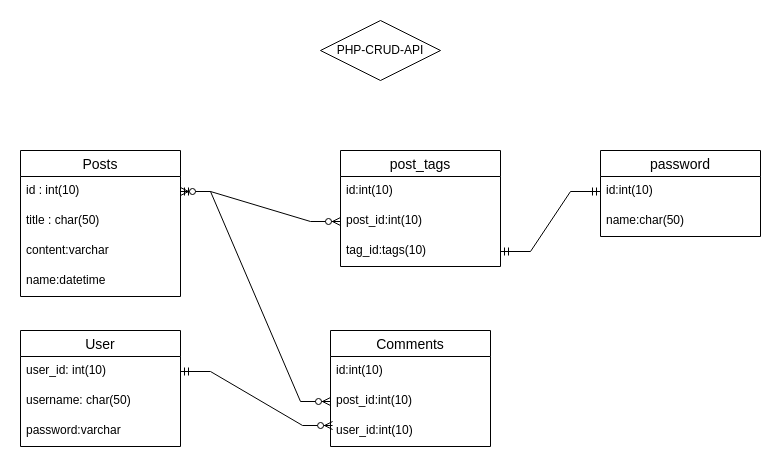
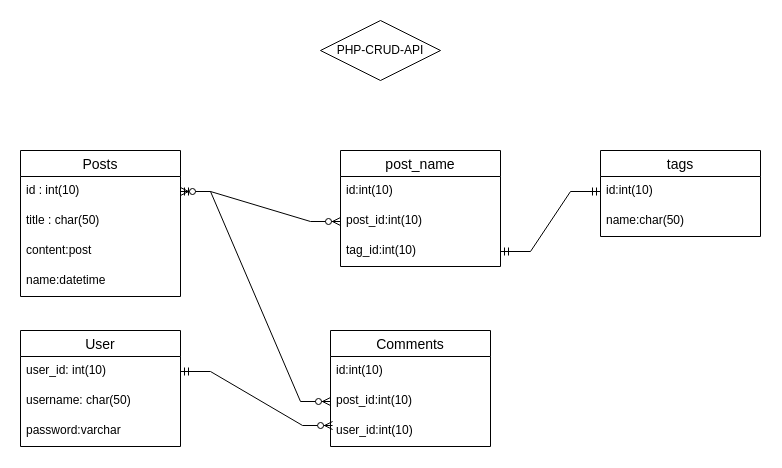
(420, 164) -> (420, 164)
(680, 164) -> (680, 164)
(75, 250) -> (65, 250)
(393, 250) -> (388, 250)
